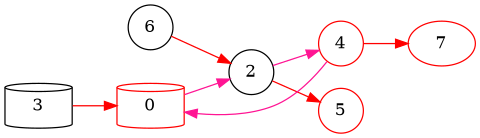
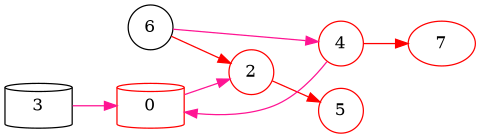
(290, 60) -> (239, 35)
(251, 72) -> (251, 72)
(88, 106) -> (88, 106)
